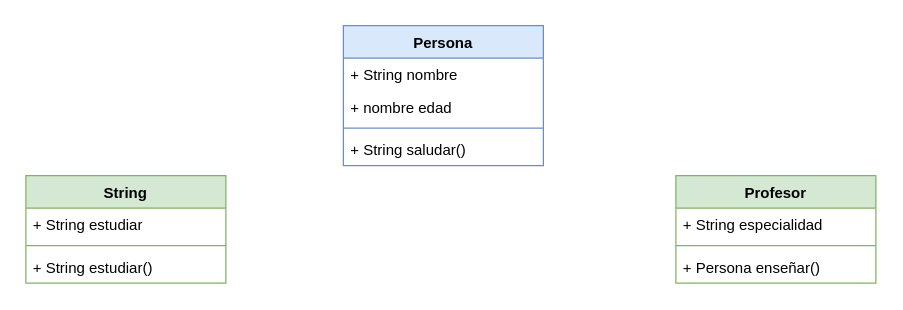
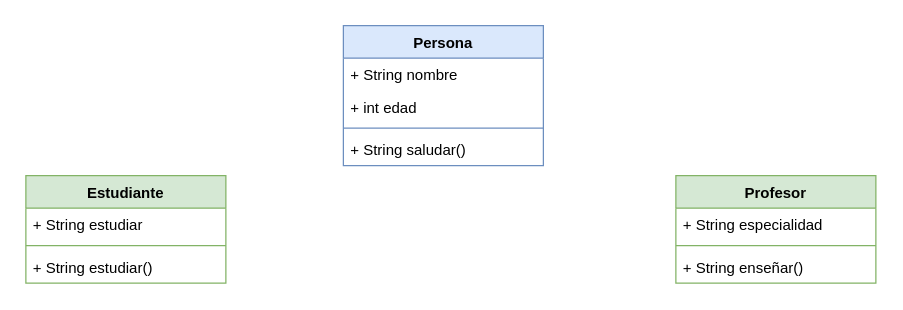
(401, 108) -> (387, 108)
(126, 193) -> (126, 193)
(759, 268) -> (753, 268)
